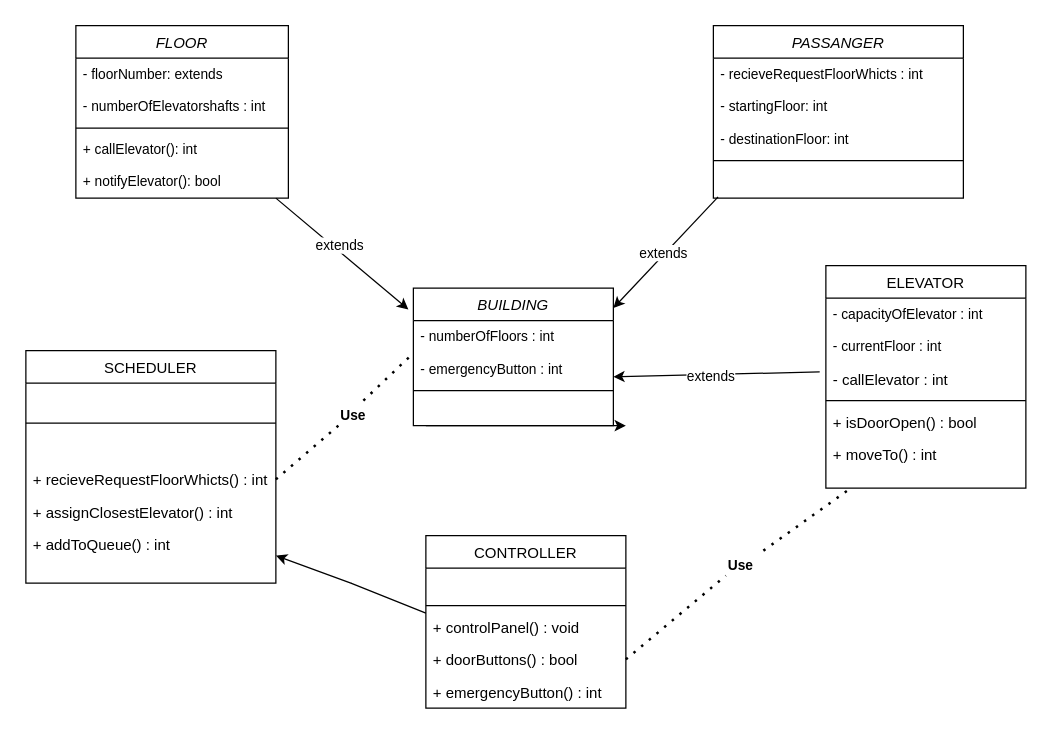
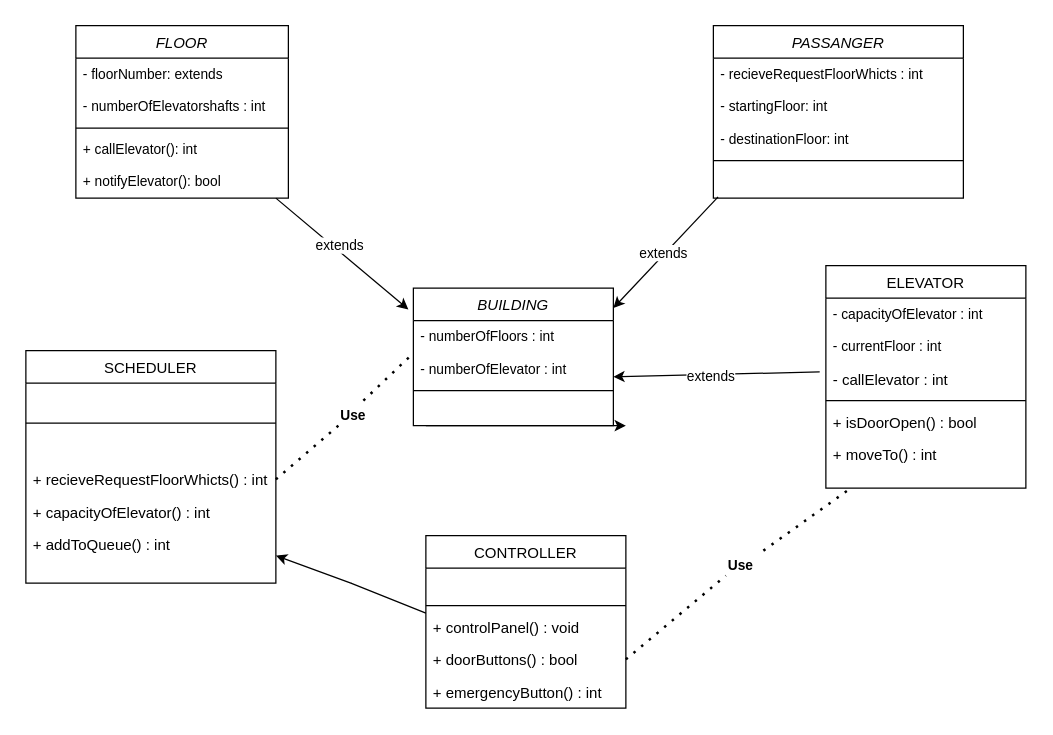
(500, 369) -> (502, 369)
(147, 513) -> (136, 513)
